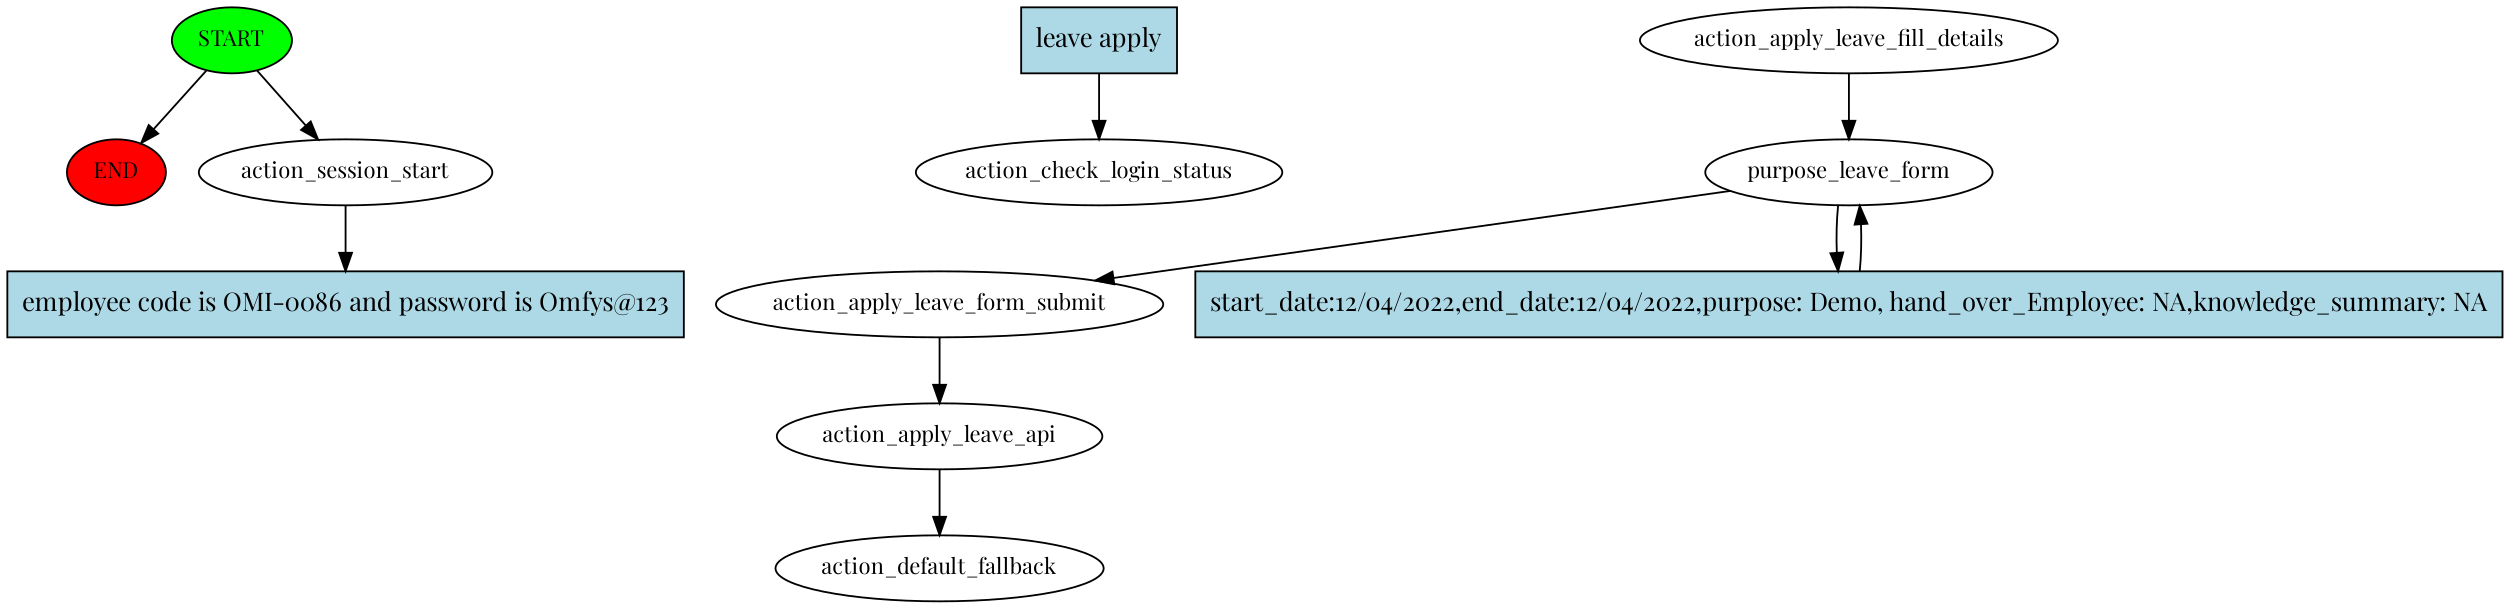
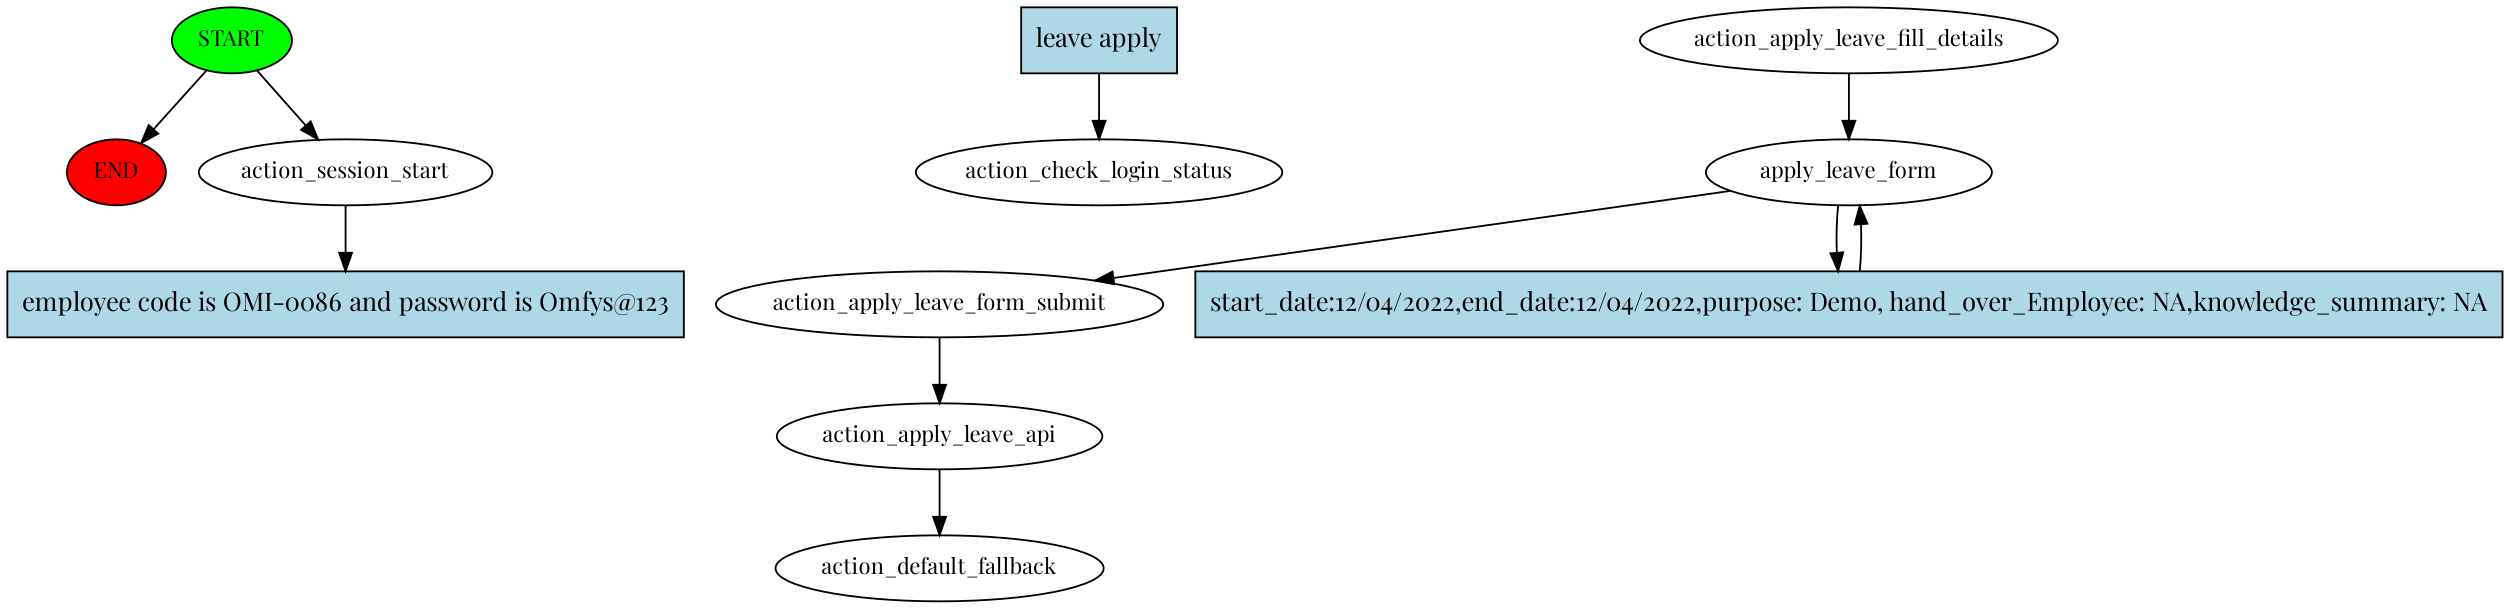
(1849, 172) -> (1849, 172)
